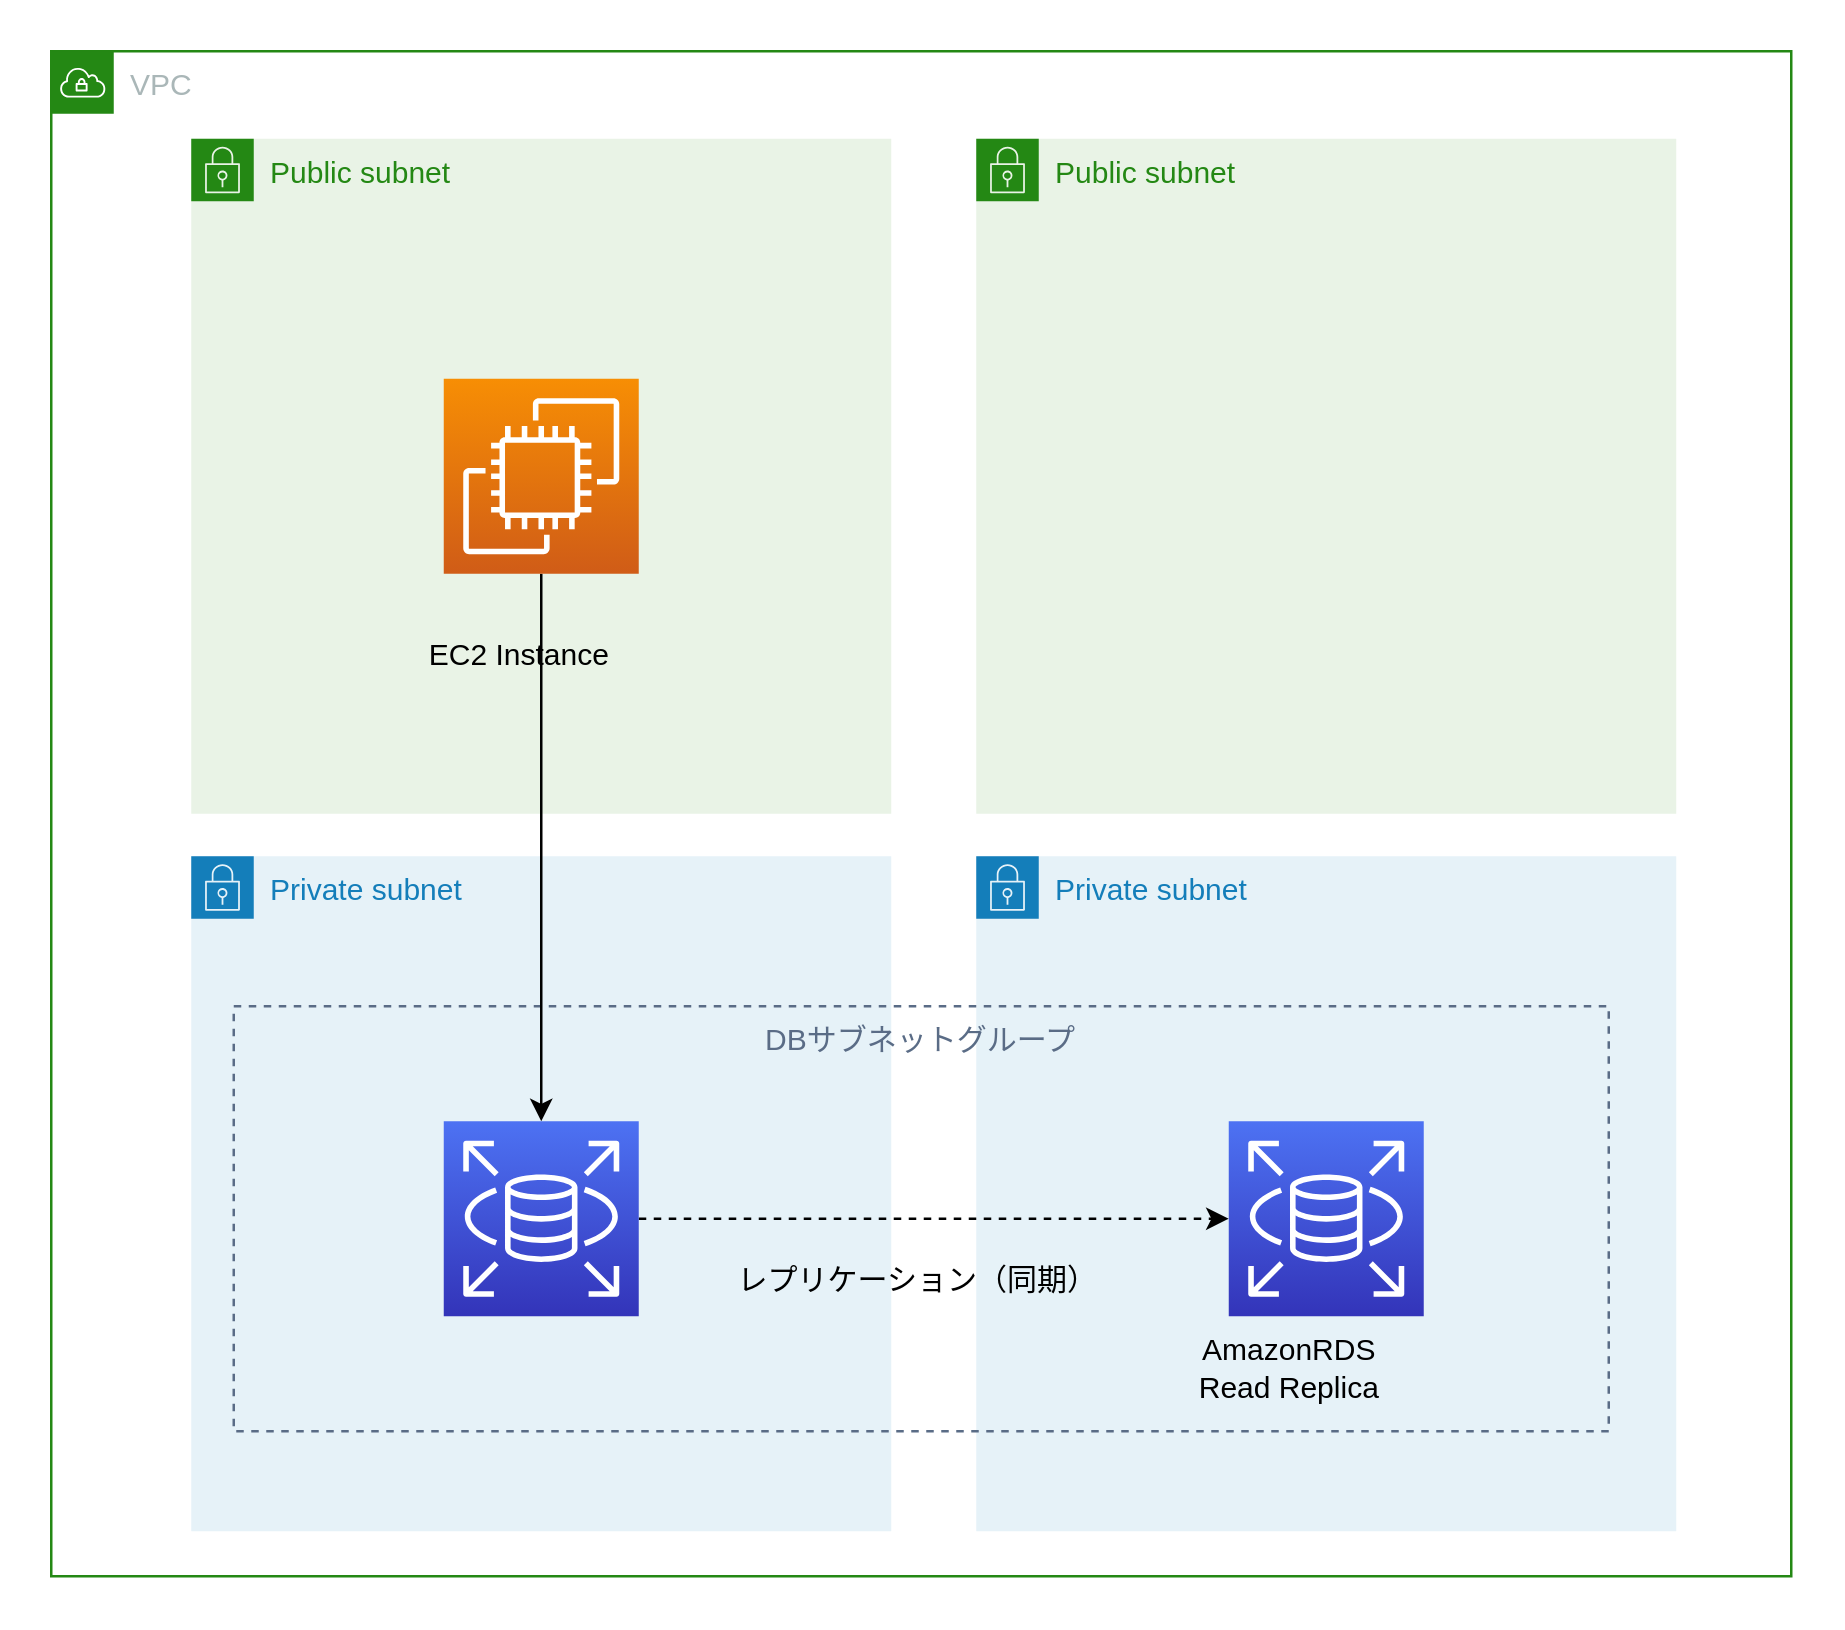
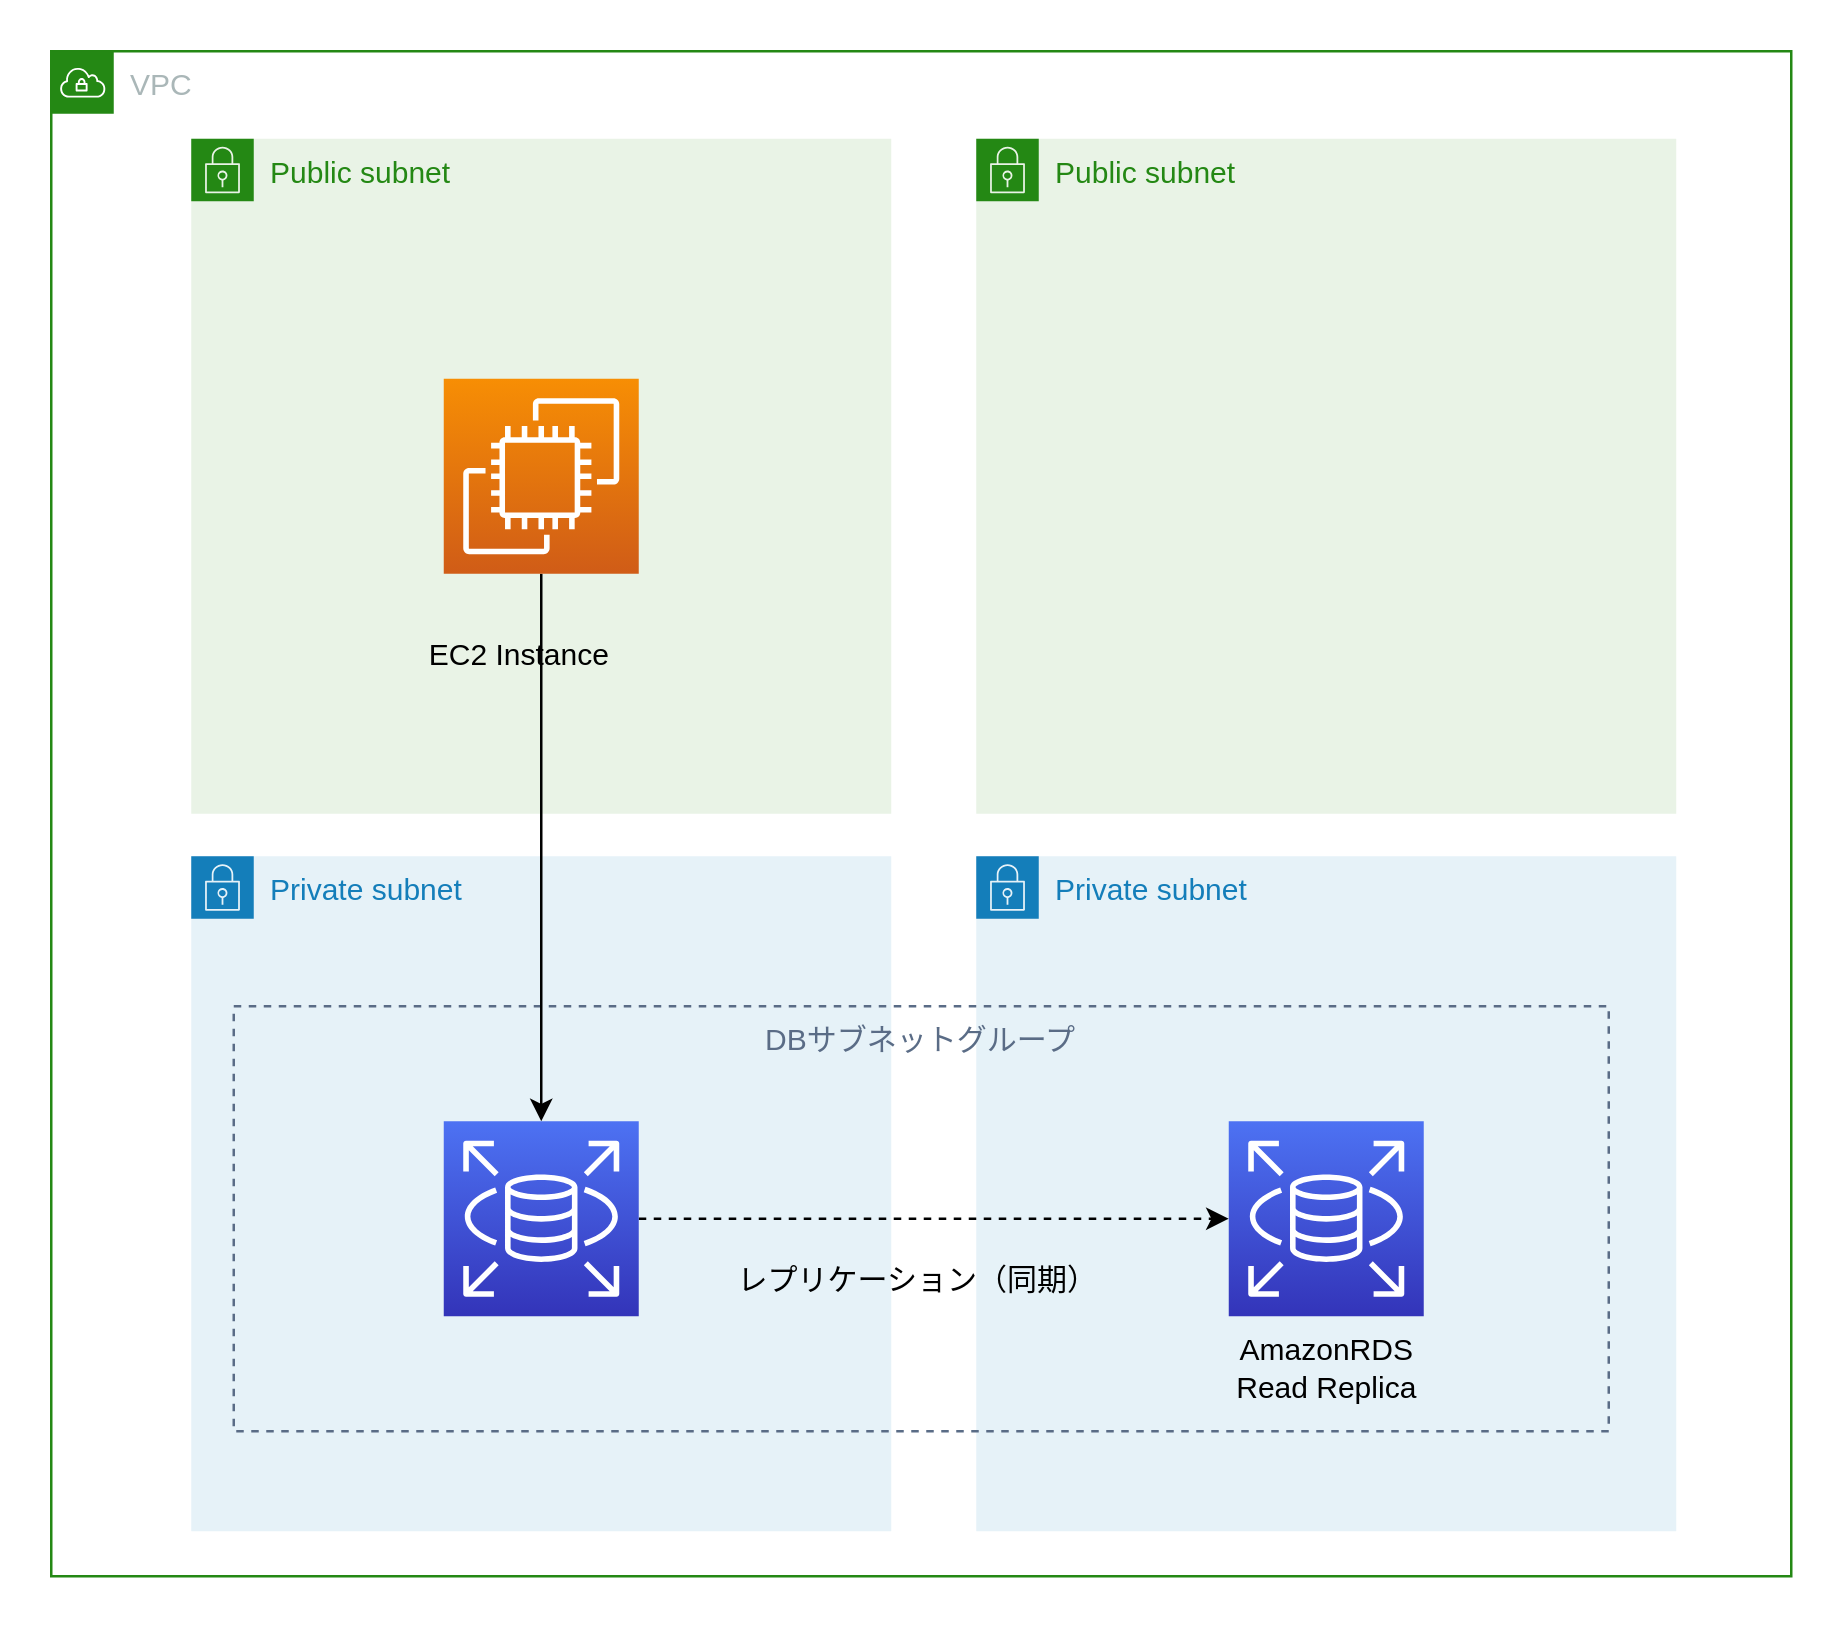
(1289, 1369) -> (1326, 1369)
